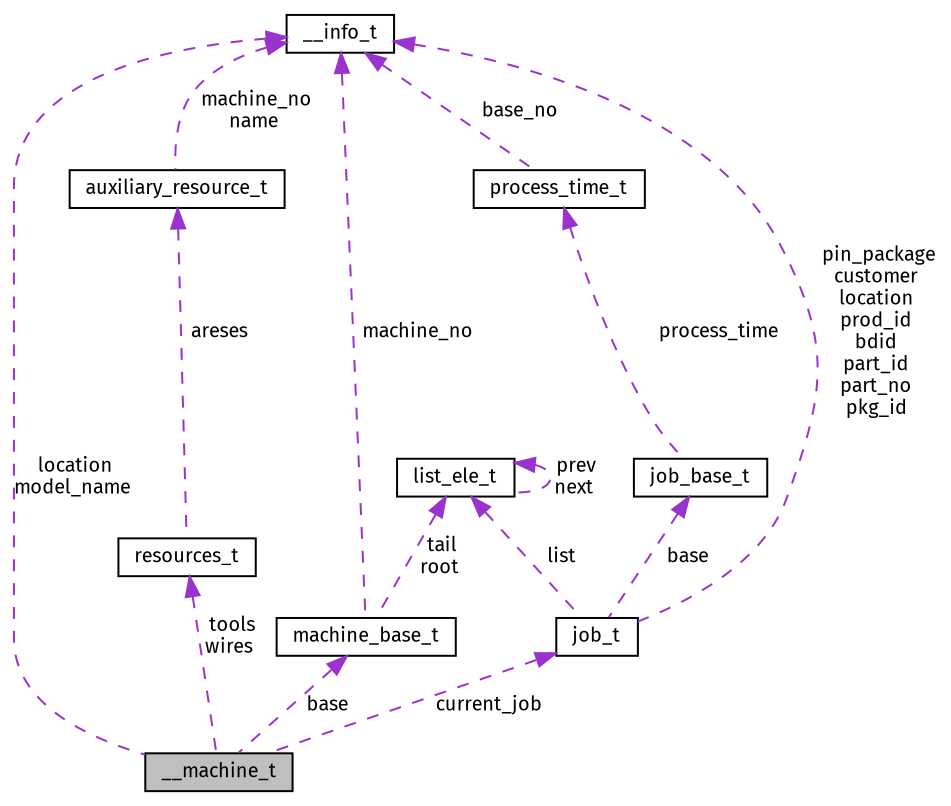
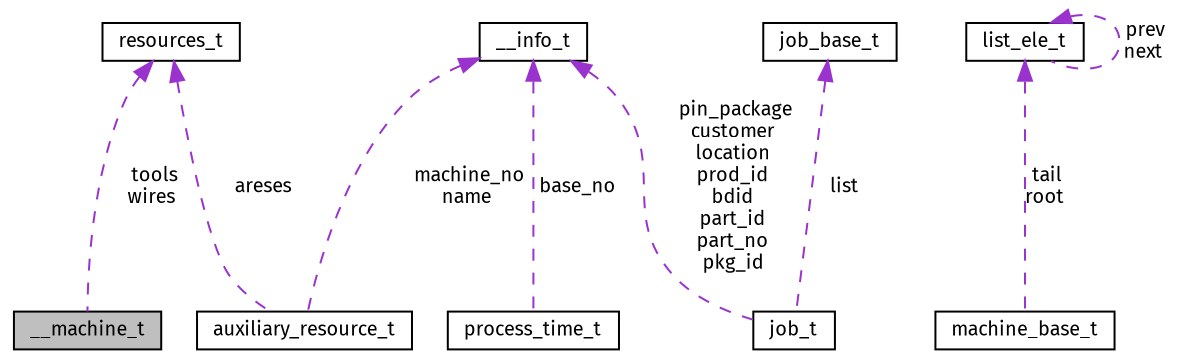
(354, 346) -> none
(14, 347) -> none
(616, 348) -> none
(182, 383) -> (204, 207)
(686, 557) -> (842, 187)
(533, 565) -> none
(402, 707) -> none
(285, 711) -> none
